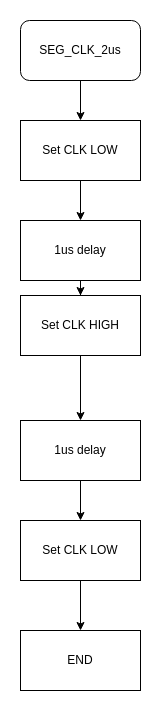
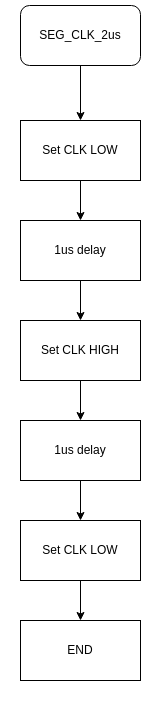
(81, 51) -> (81, 36)
(81, 326) -> (81, 351)
(81, 661) -> (81, 651)
